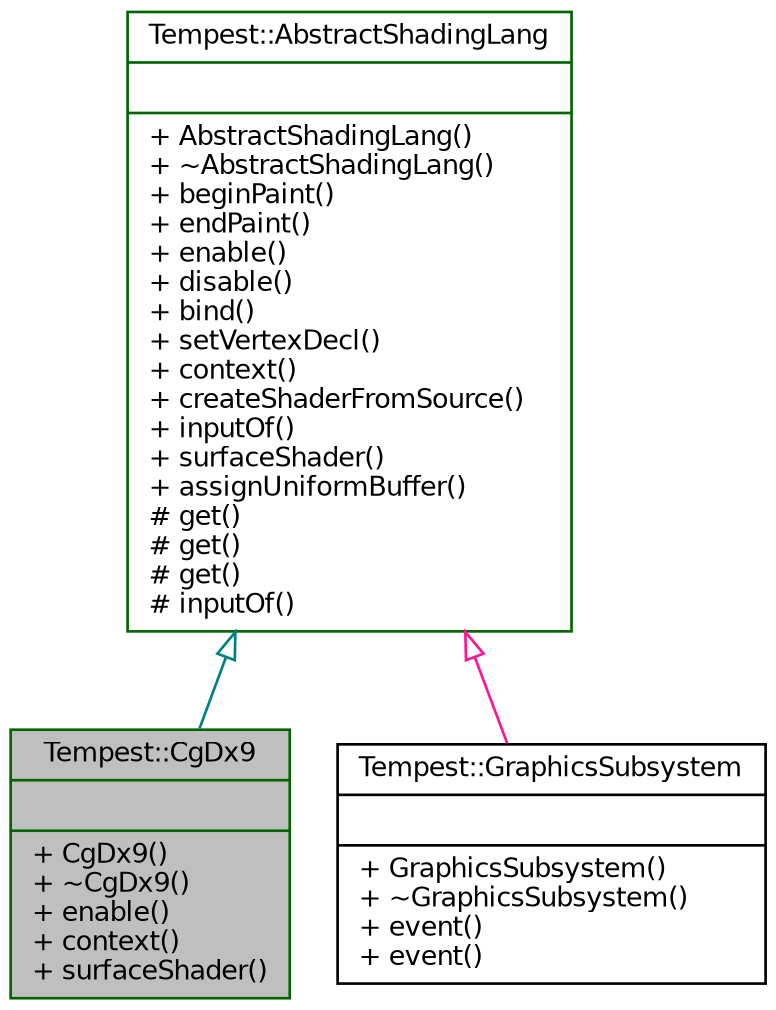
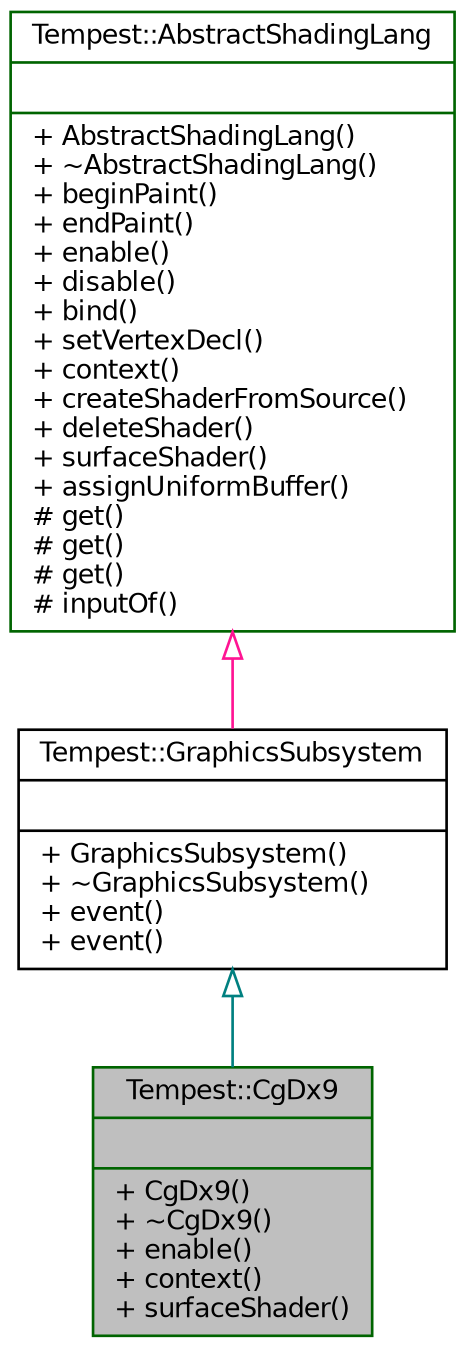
(222, 429) -> (144, 429)
(213, 693) -> (233, 1032)
